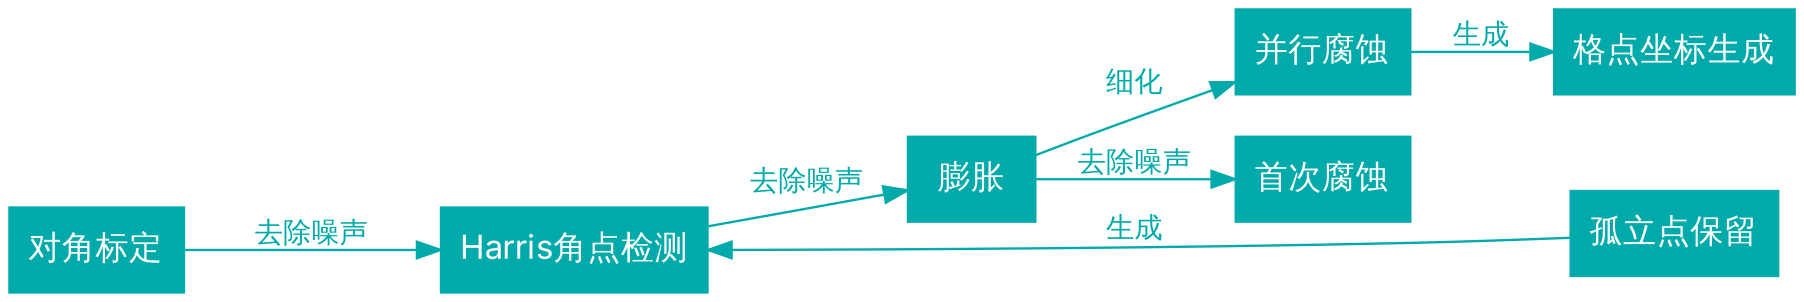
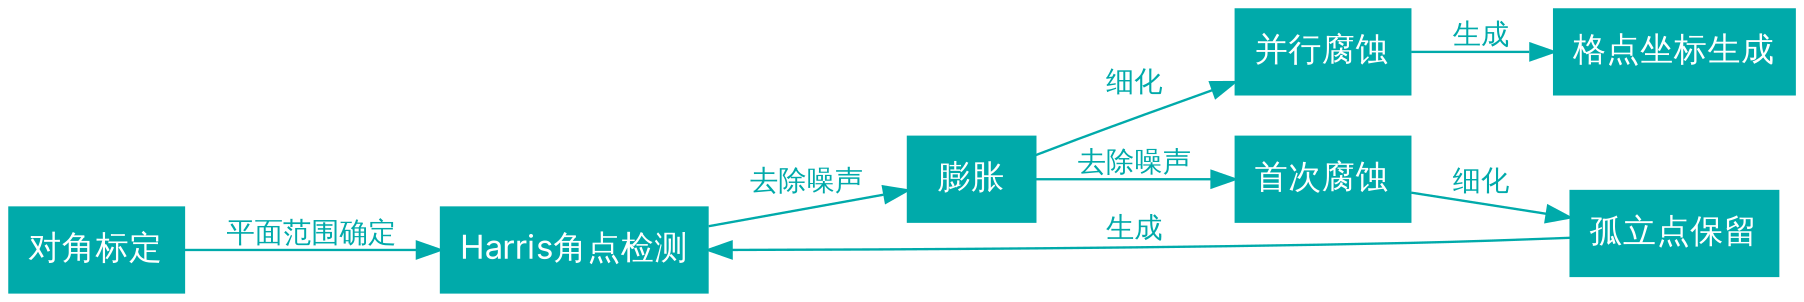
none -> (1479, 203)
(312, 235) -> (312, 235)
